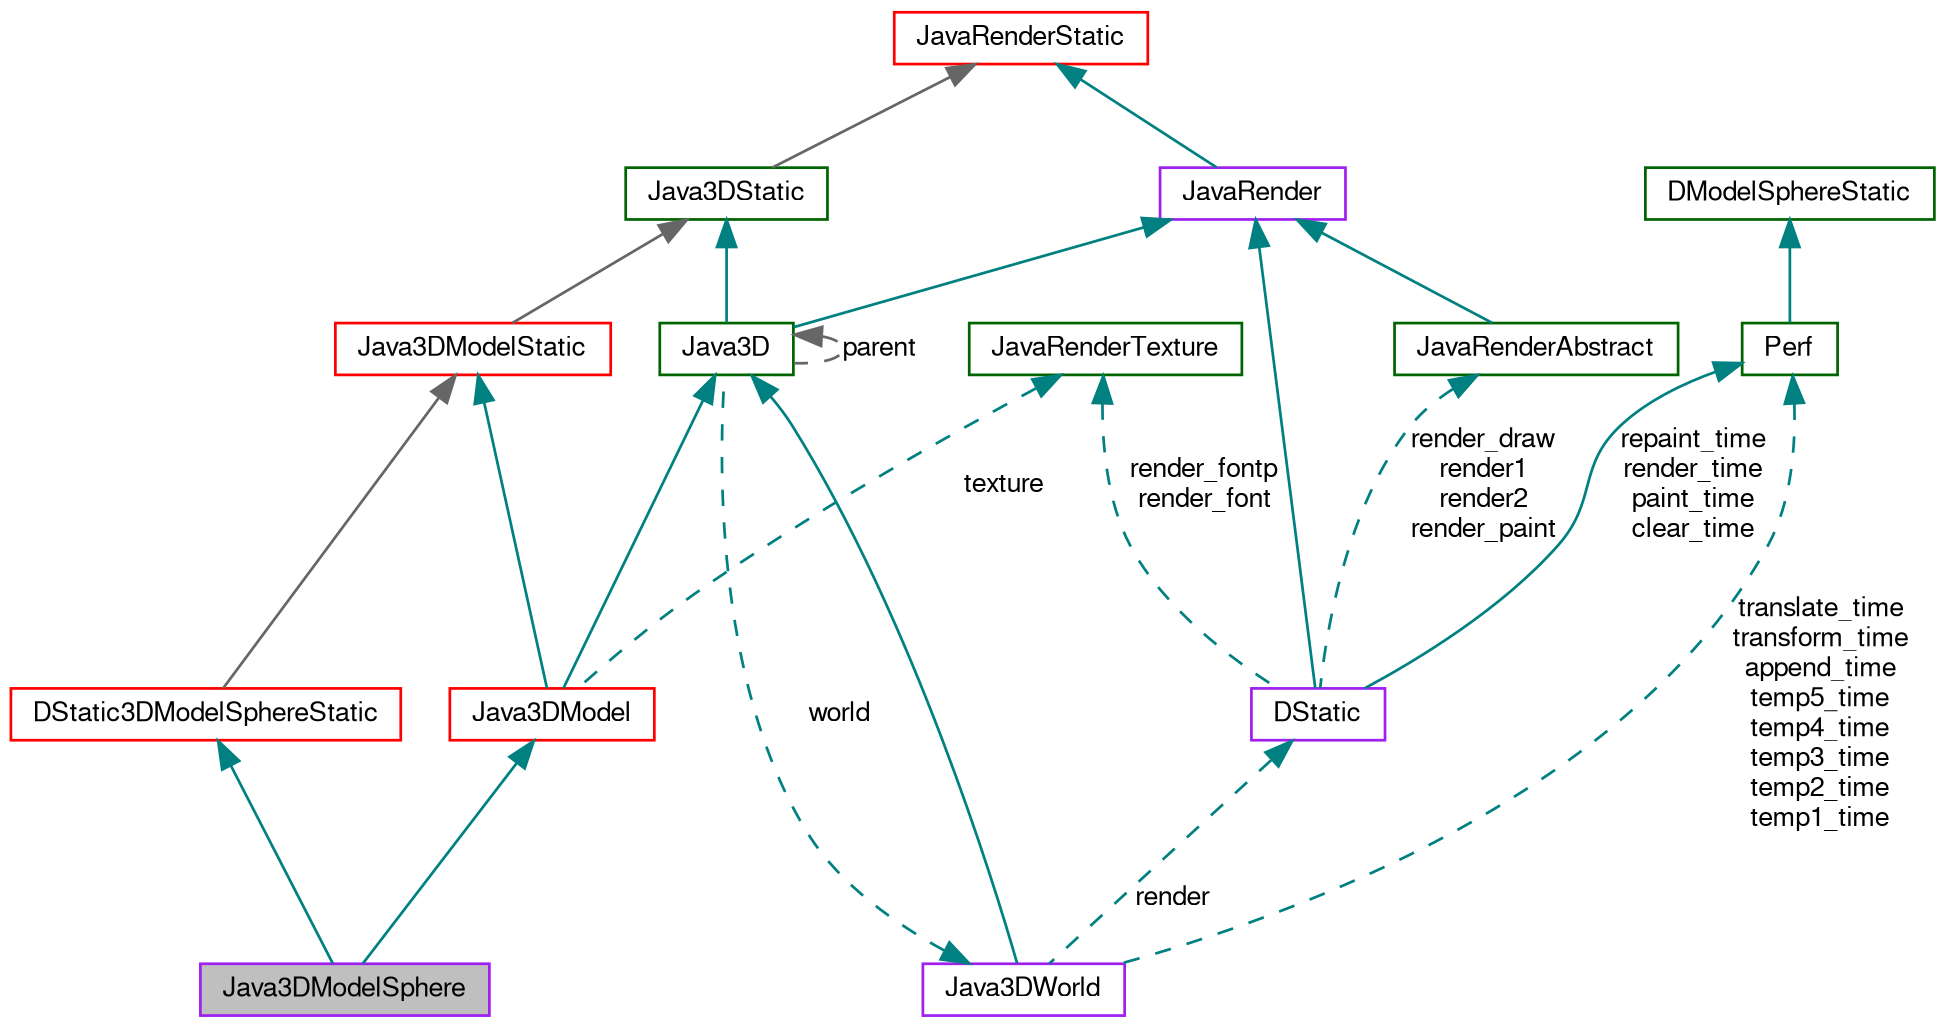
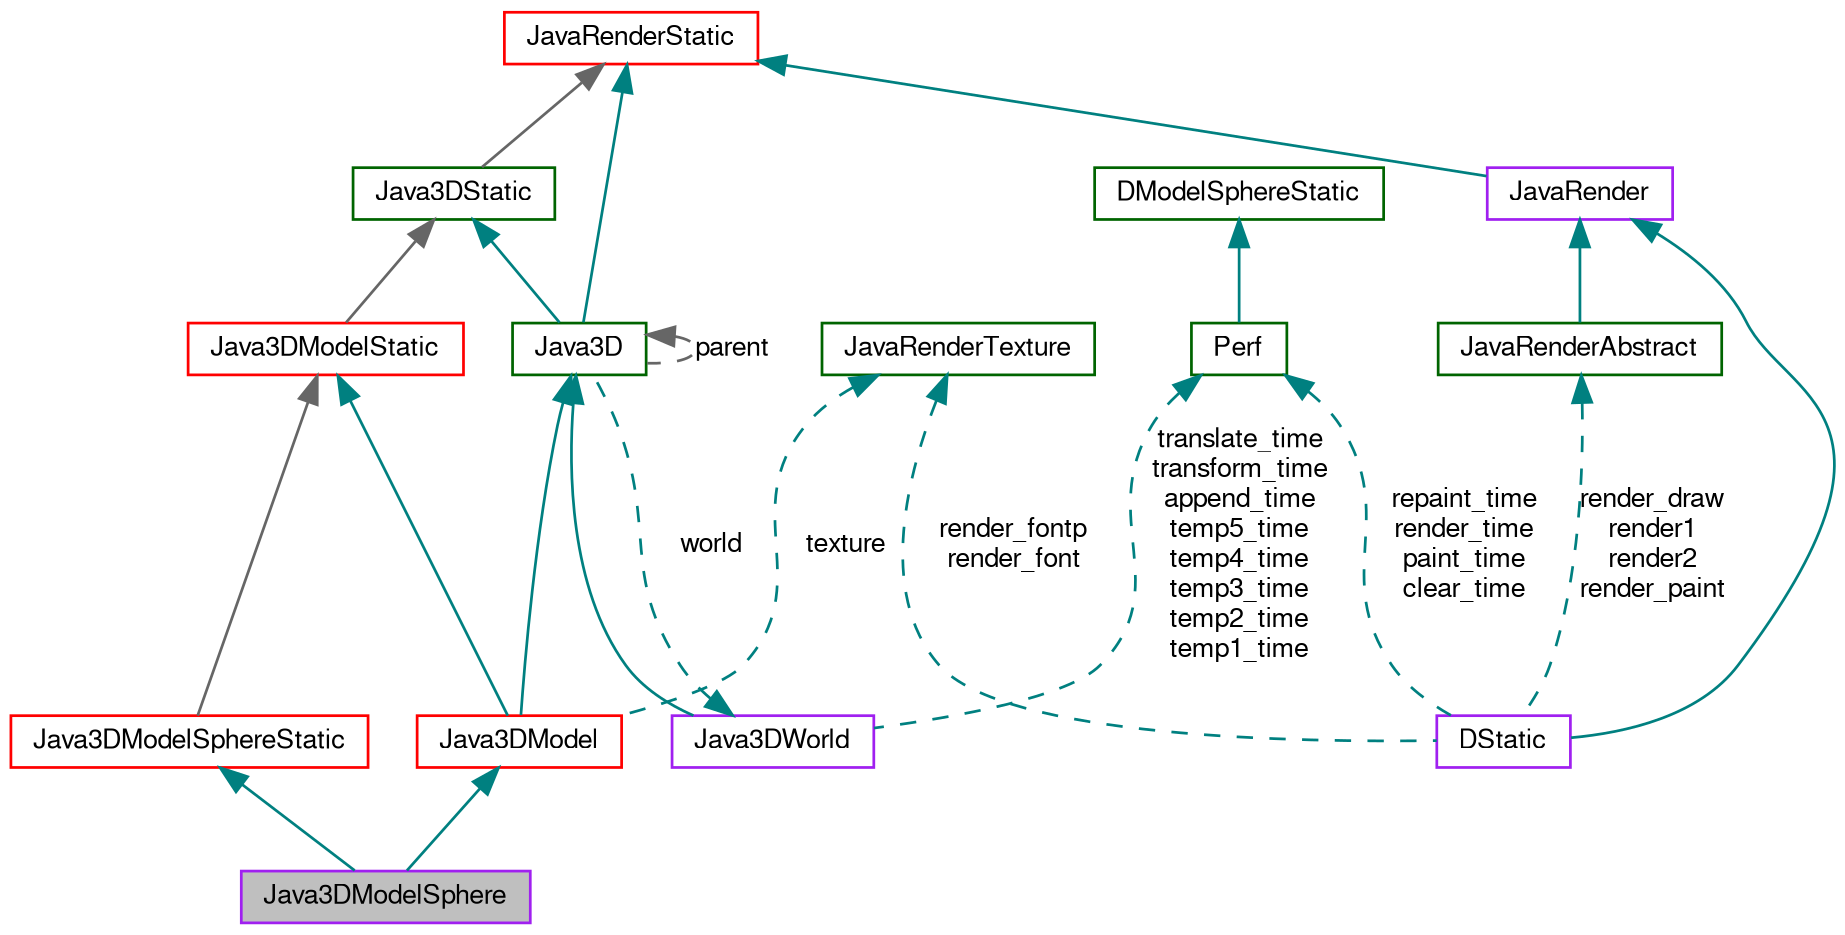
(969, 277) -> (603, 207)
(1560, 543) -> (1365, 561)
(206, 714) -> (189, 742)
(1160, 862) -> none
